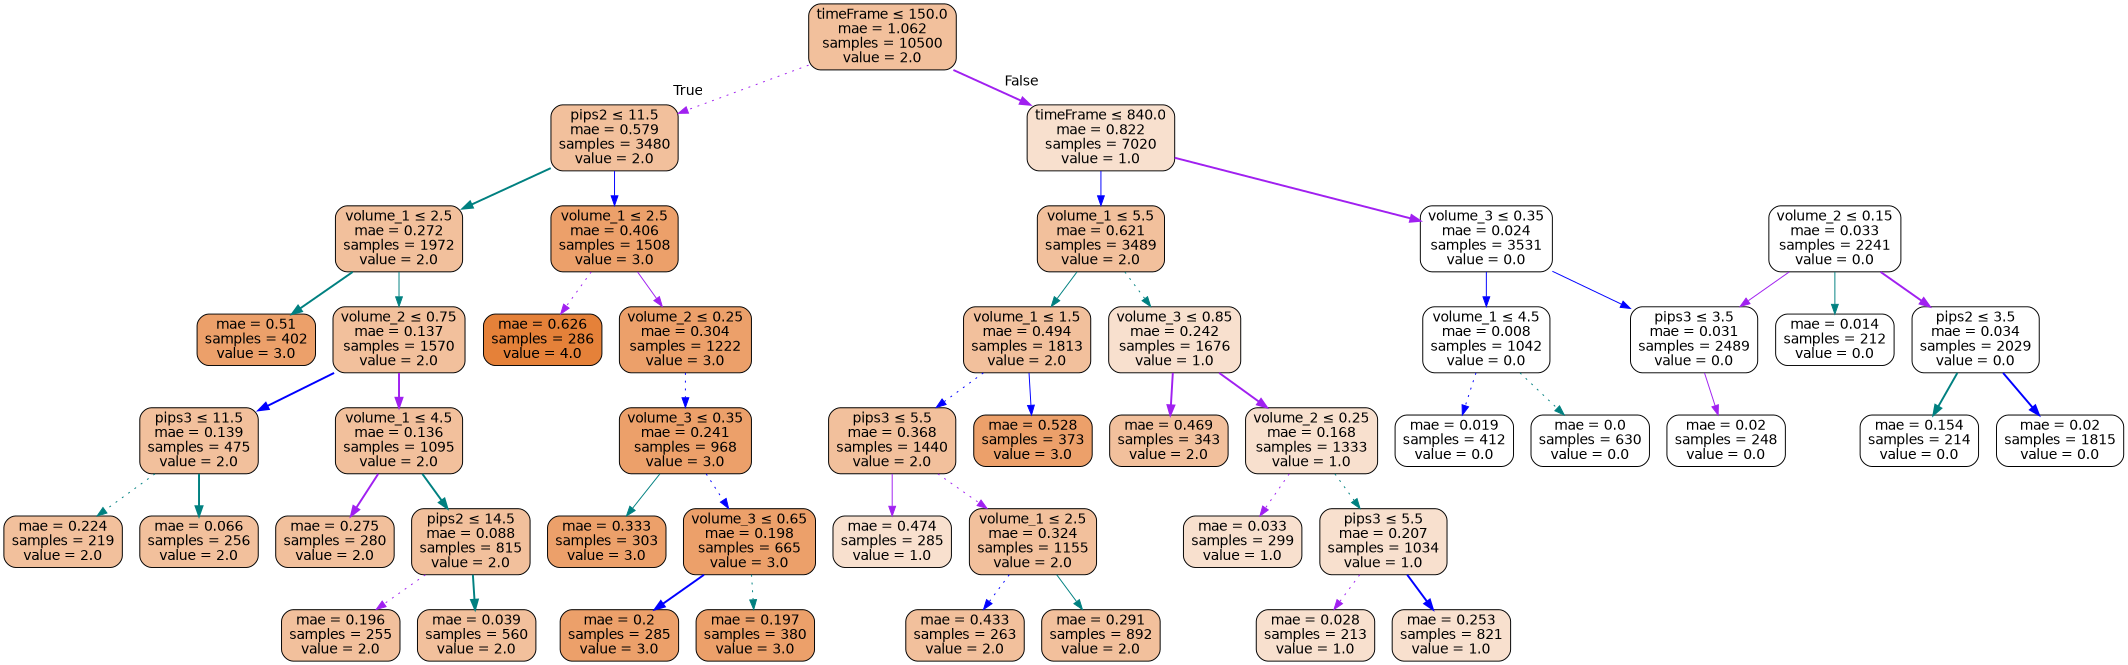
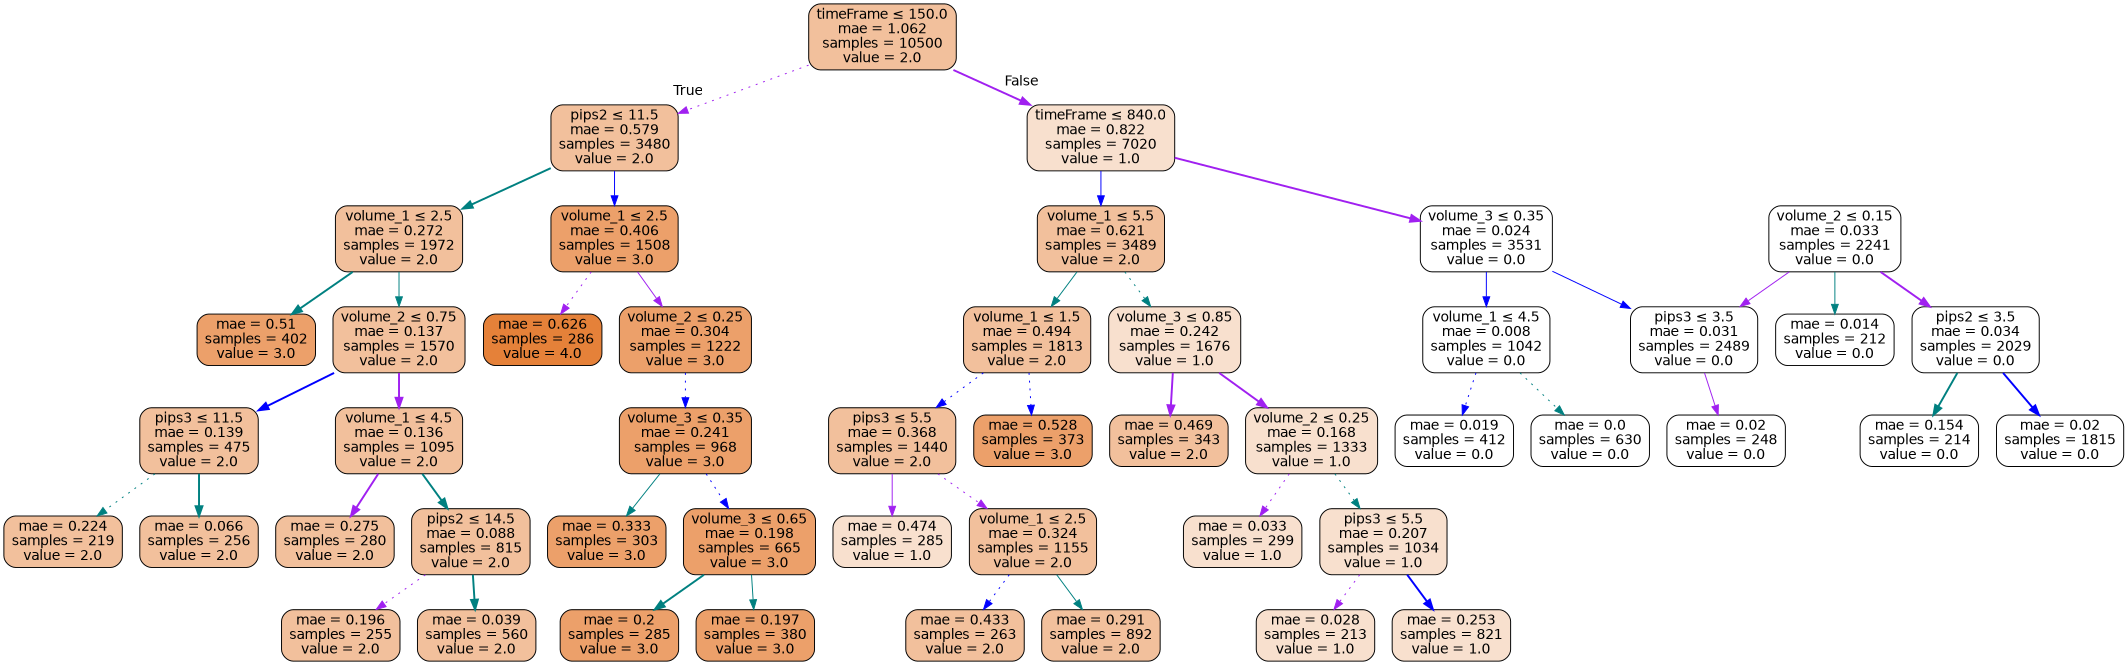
(1030, 389) -> (1030, 389)
(752, 587) -> (752, 587)
(683, 589) -> (683, 589)
